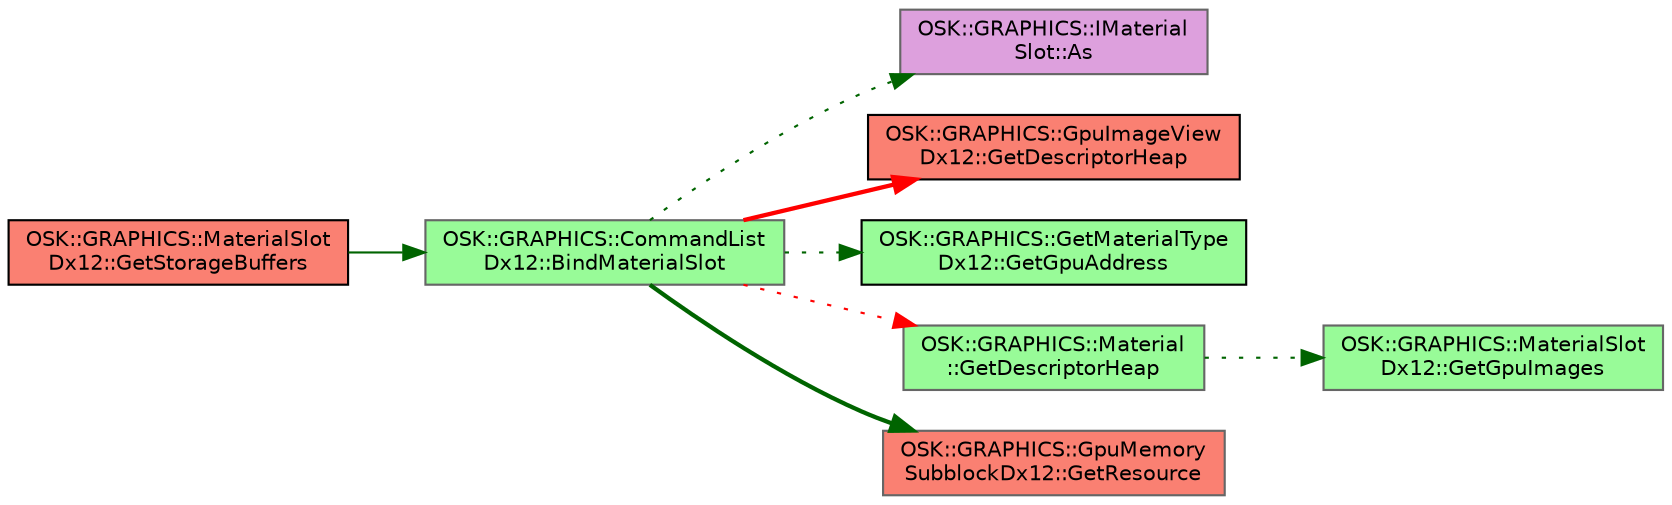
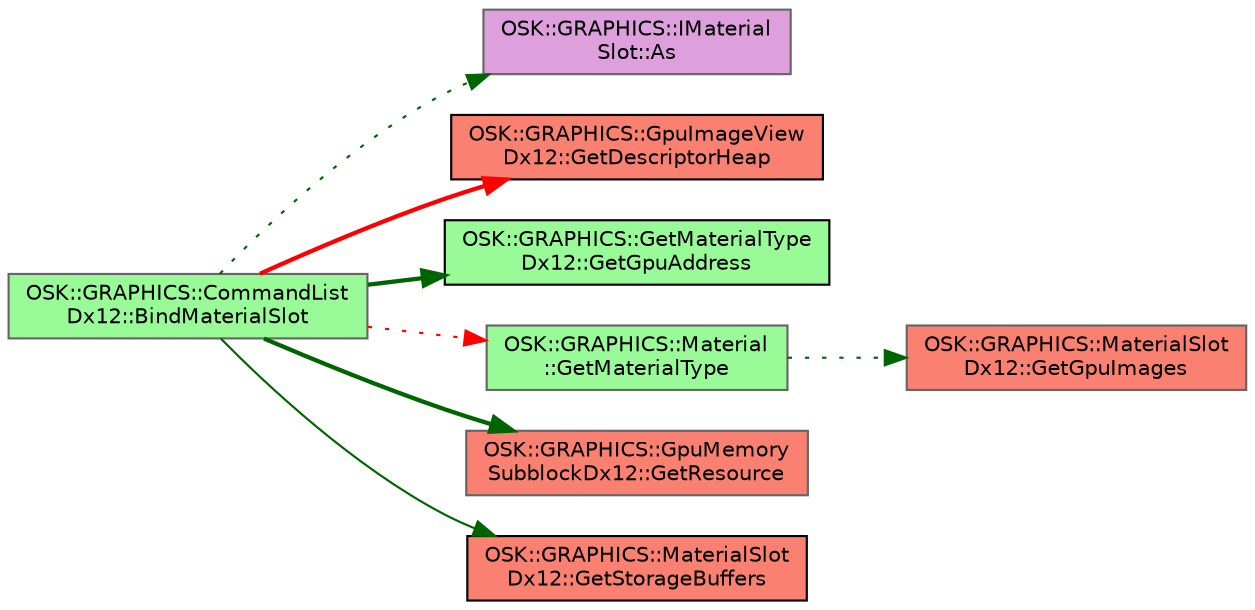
(376, 252) -> (339, 445)
(812, 252) -> (395, 281)
(1054, 358) -> (637, 358)
(1493, 358) -> (1076, 358)
